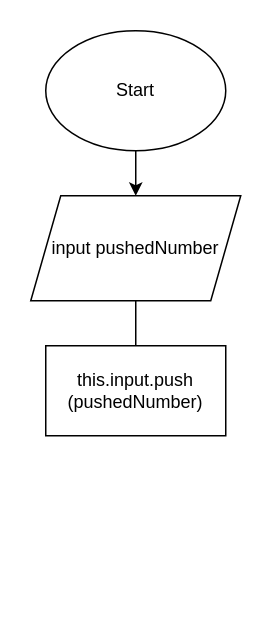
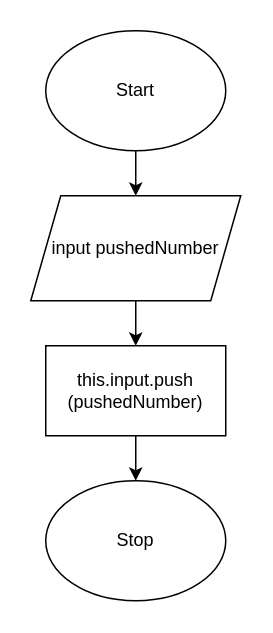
(136, 338) -> (136, 334)
none -> (136, 453)
none -> (136, 541)
